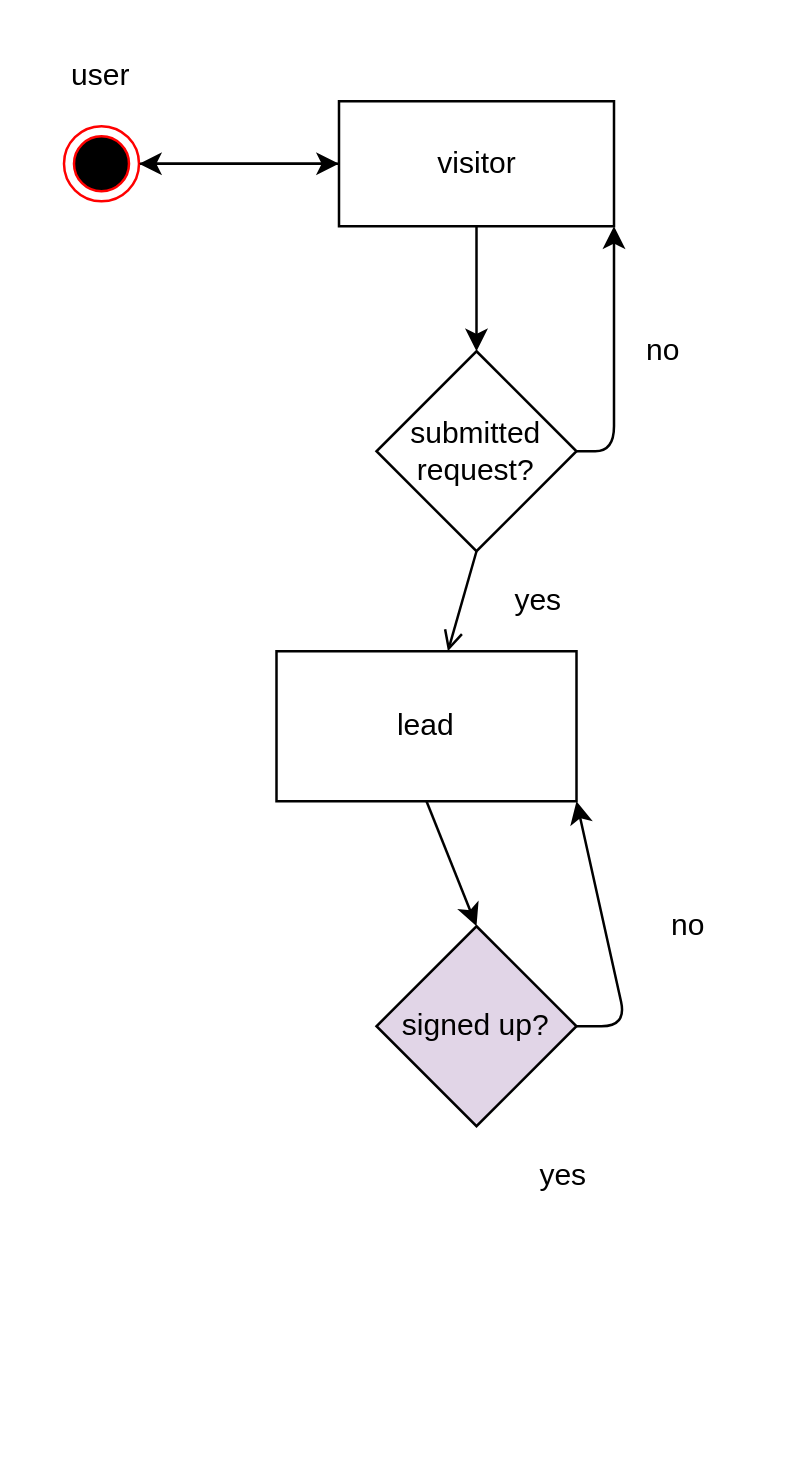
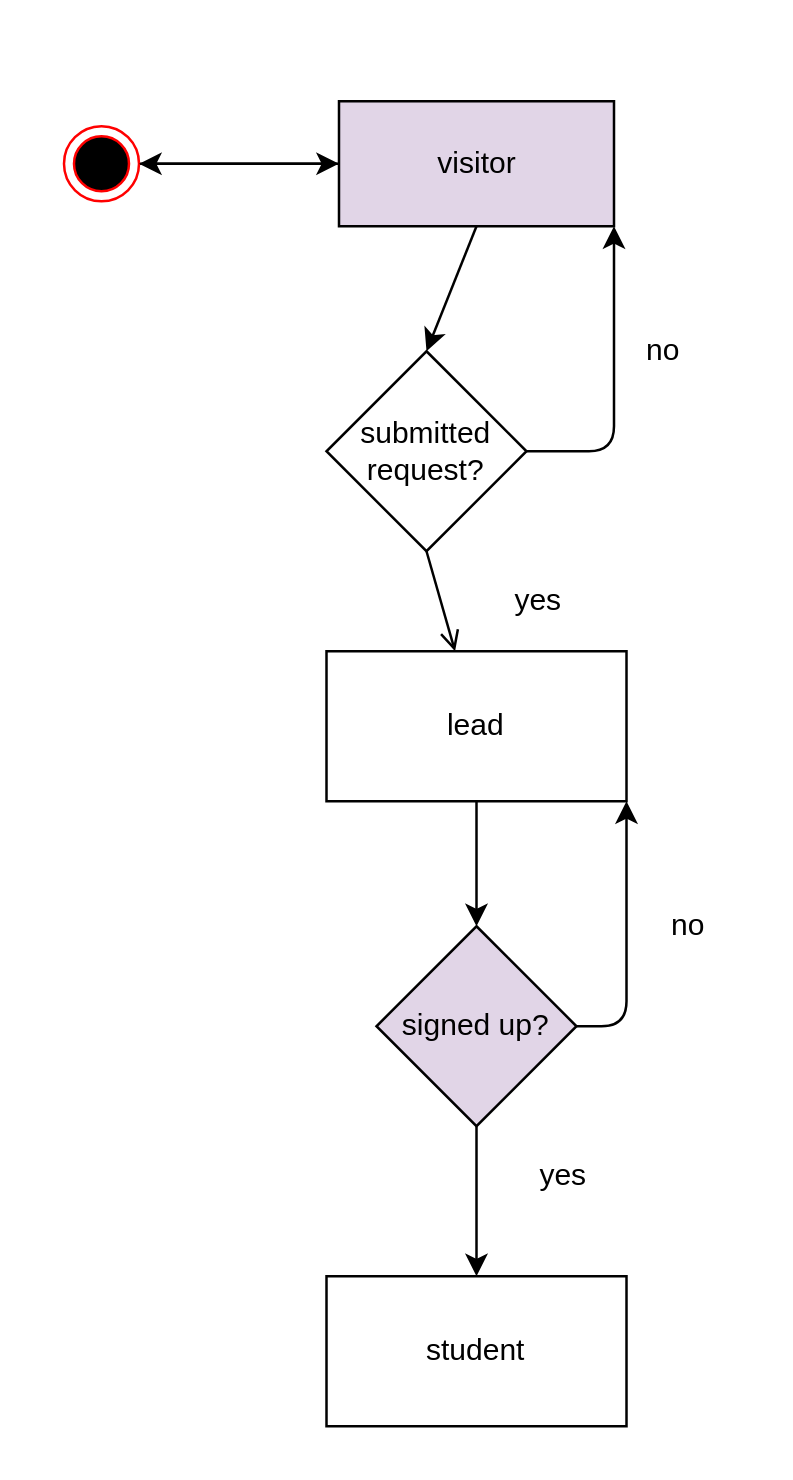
(101, 76) -> none
(476, 164) -> (476, 164)
(476, 451) -> (426, 451)
(426, 726) -> (476, 726)
none -> (476, 1193)
none -> (476, 1351)
